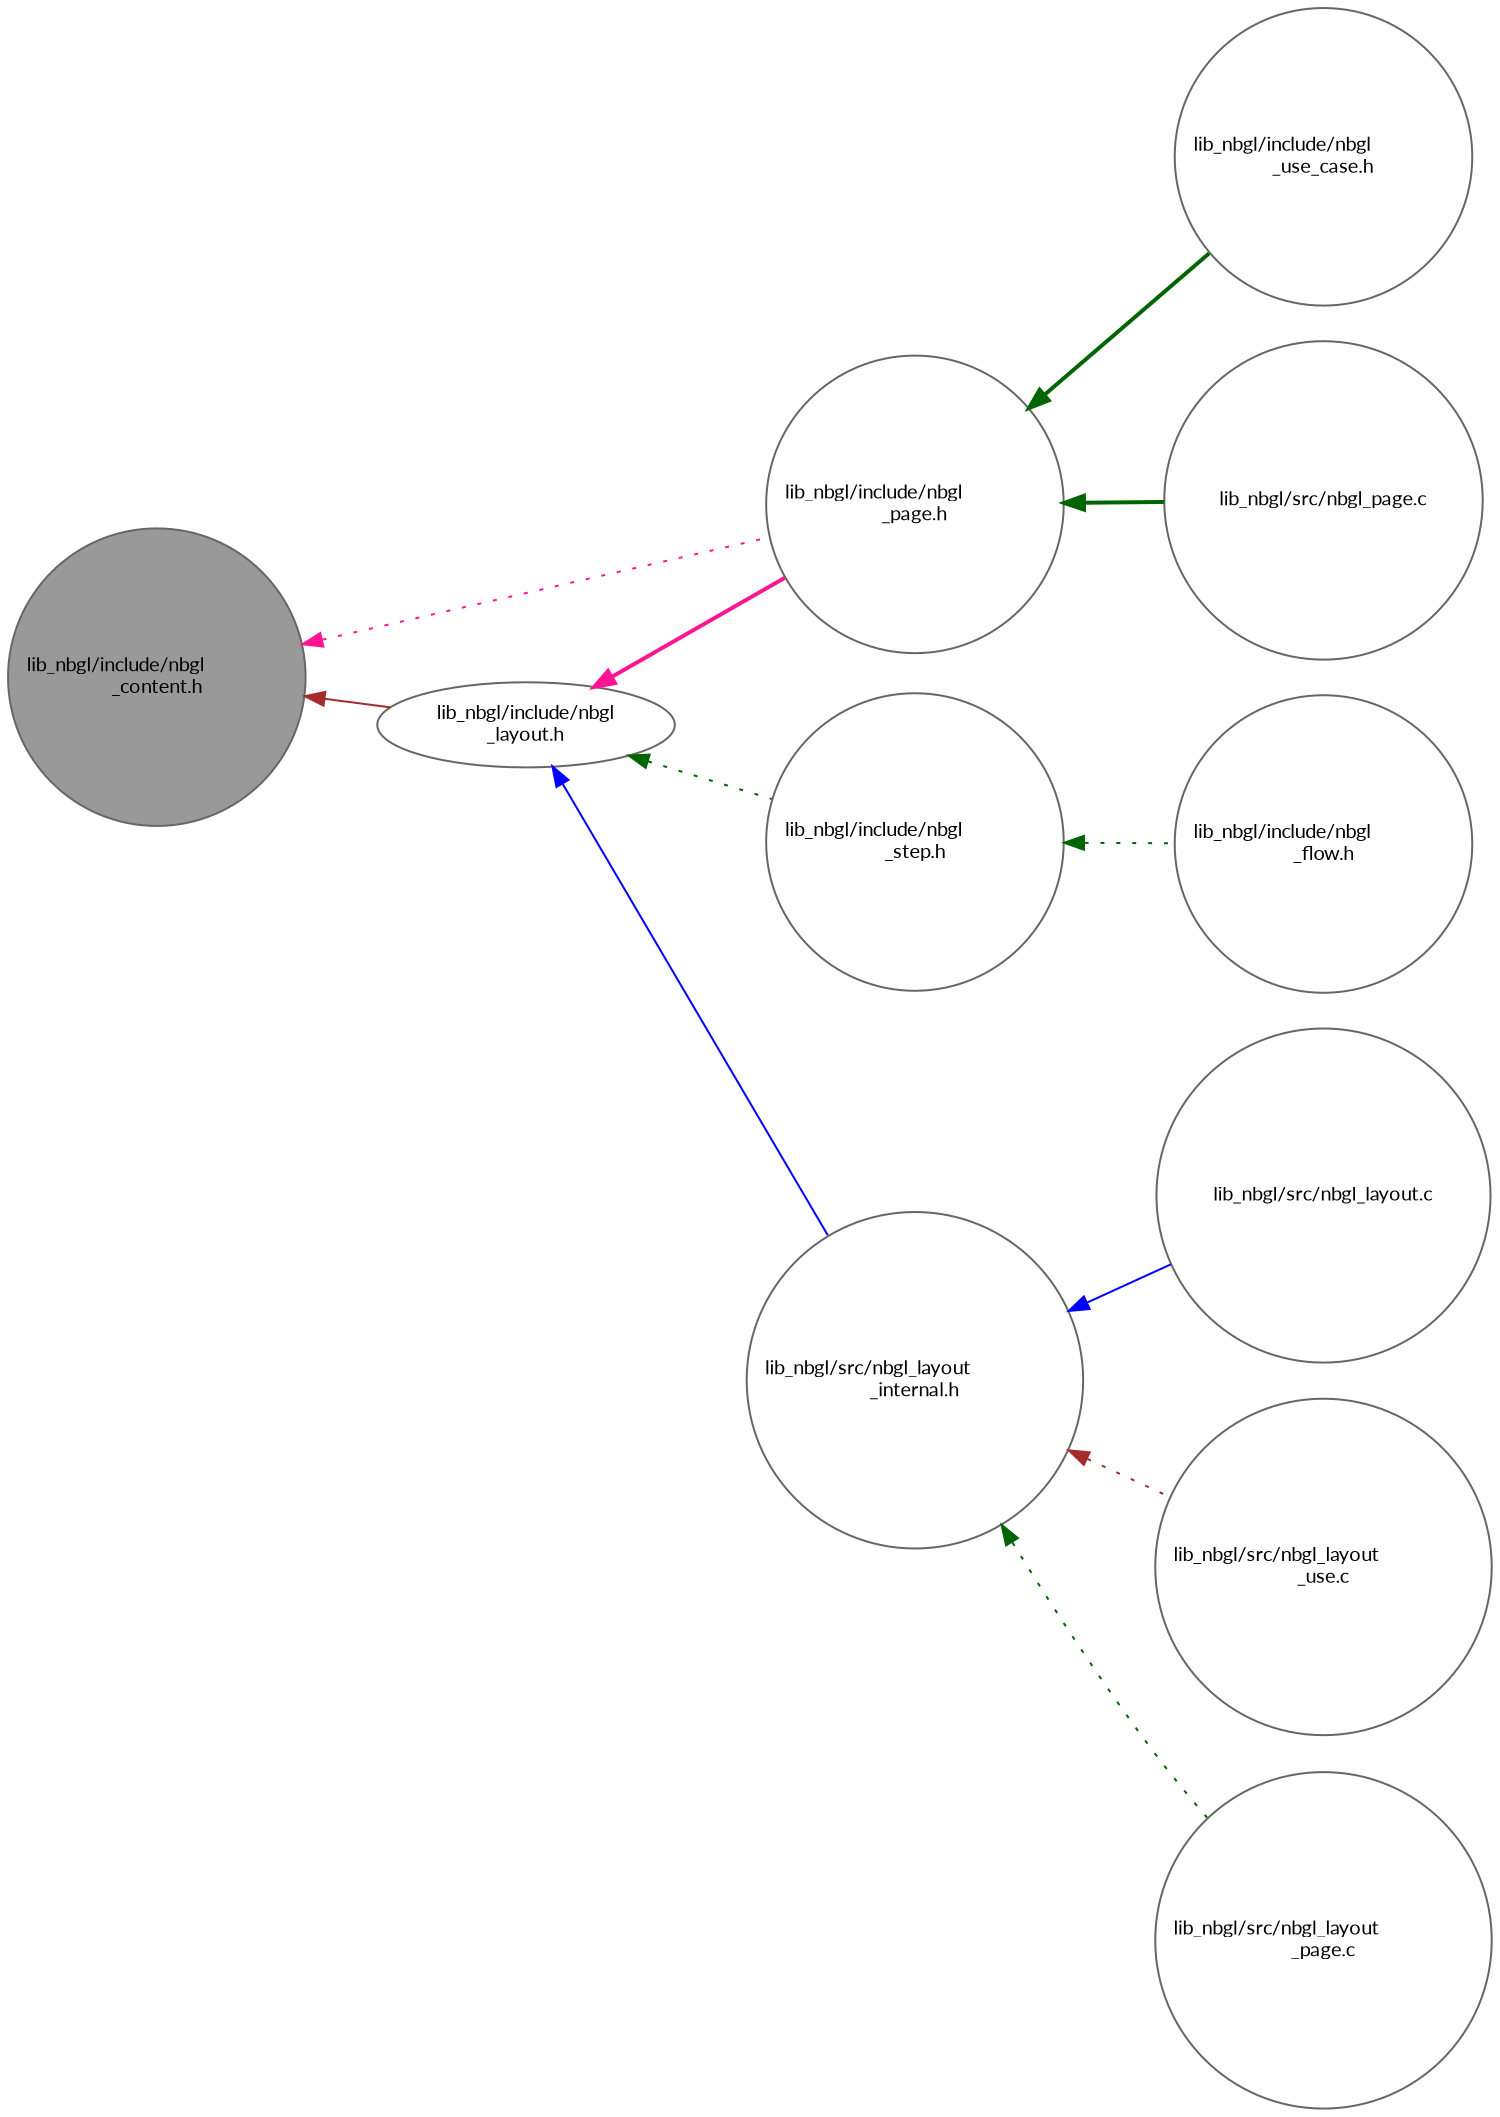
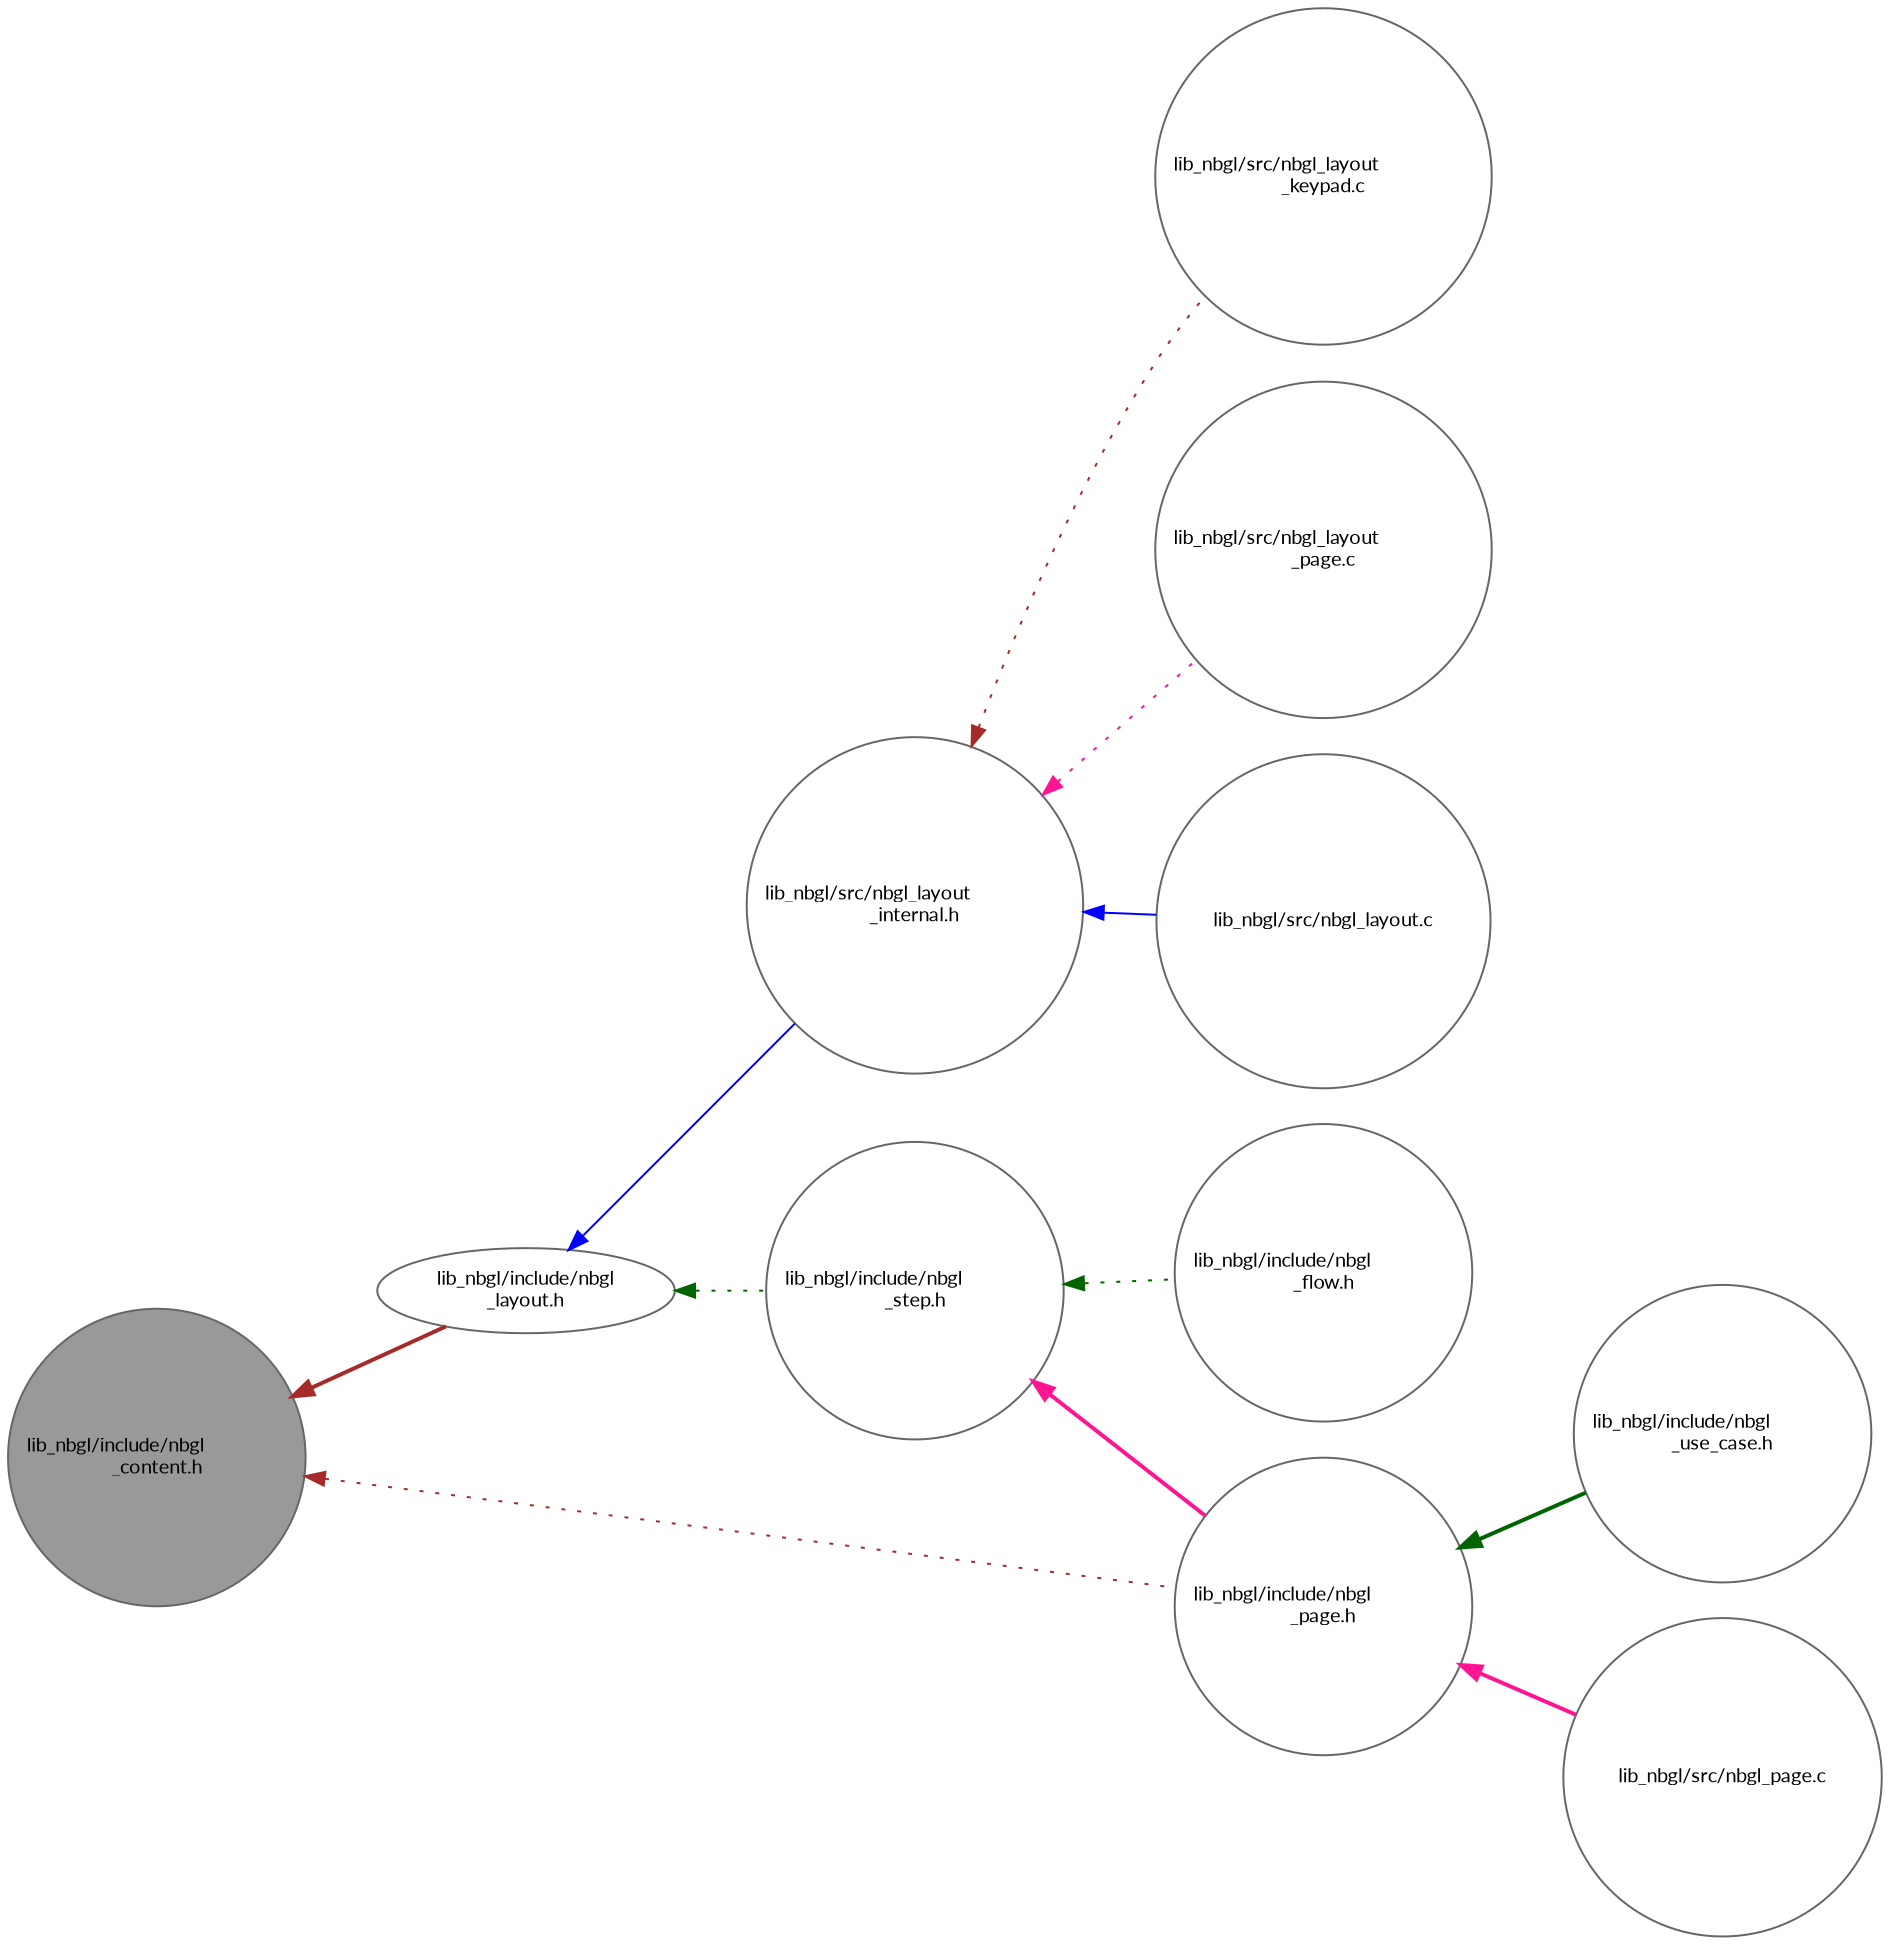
(1124, 502) -> (1528, 1694)
(546, 588) -> (750, 1533)
(698, 627) -> (1127, 1455)
(357, 703) -> (378, 1357)
(1323, 1567) -> (1323, 176)
(1105, 1684) -> (1127, 721)
